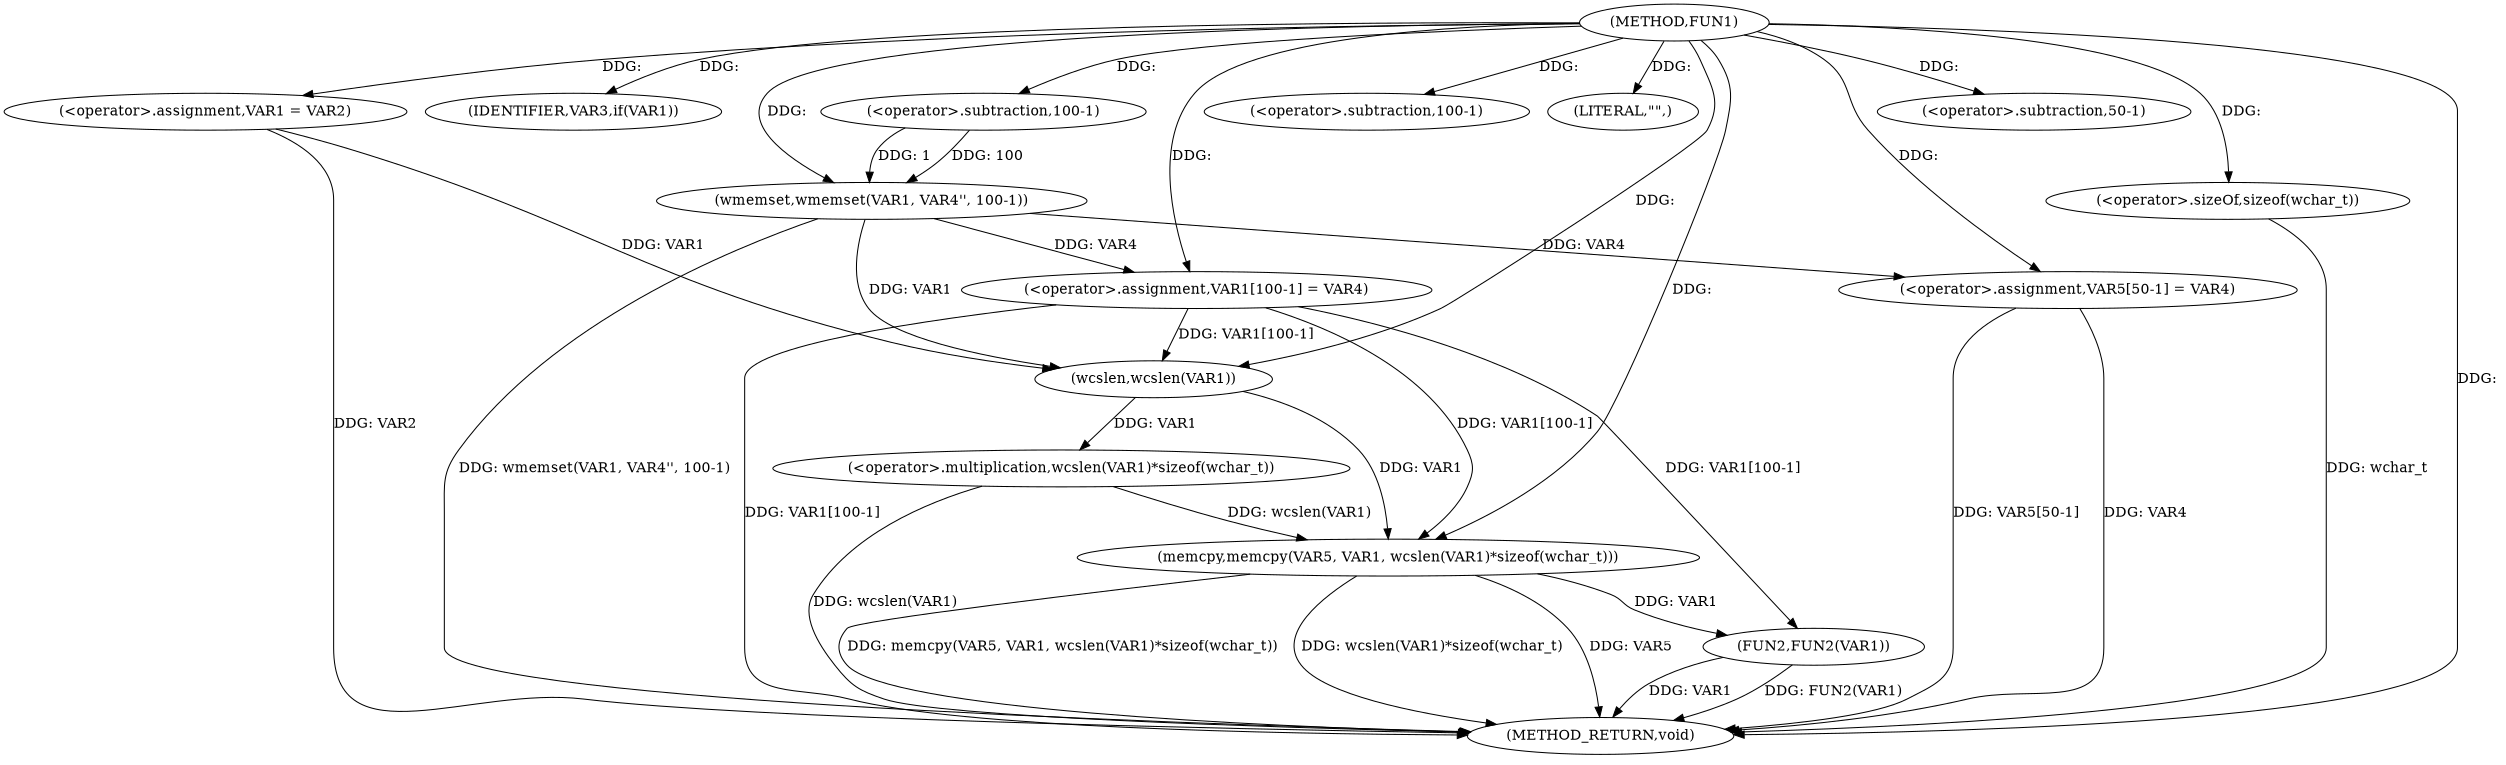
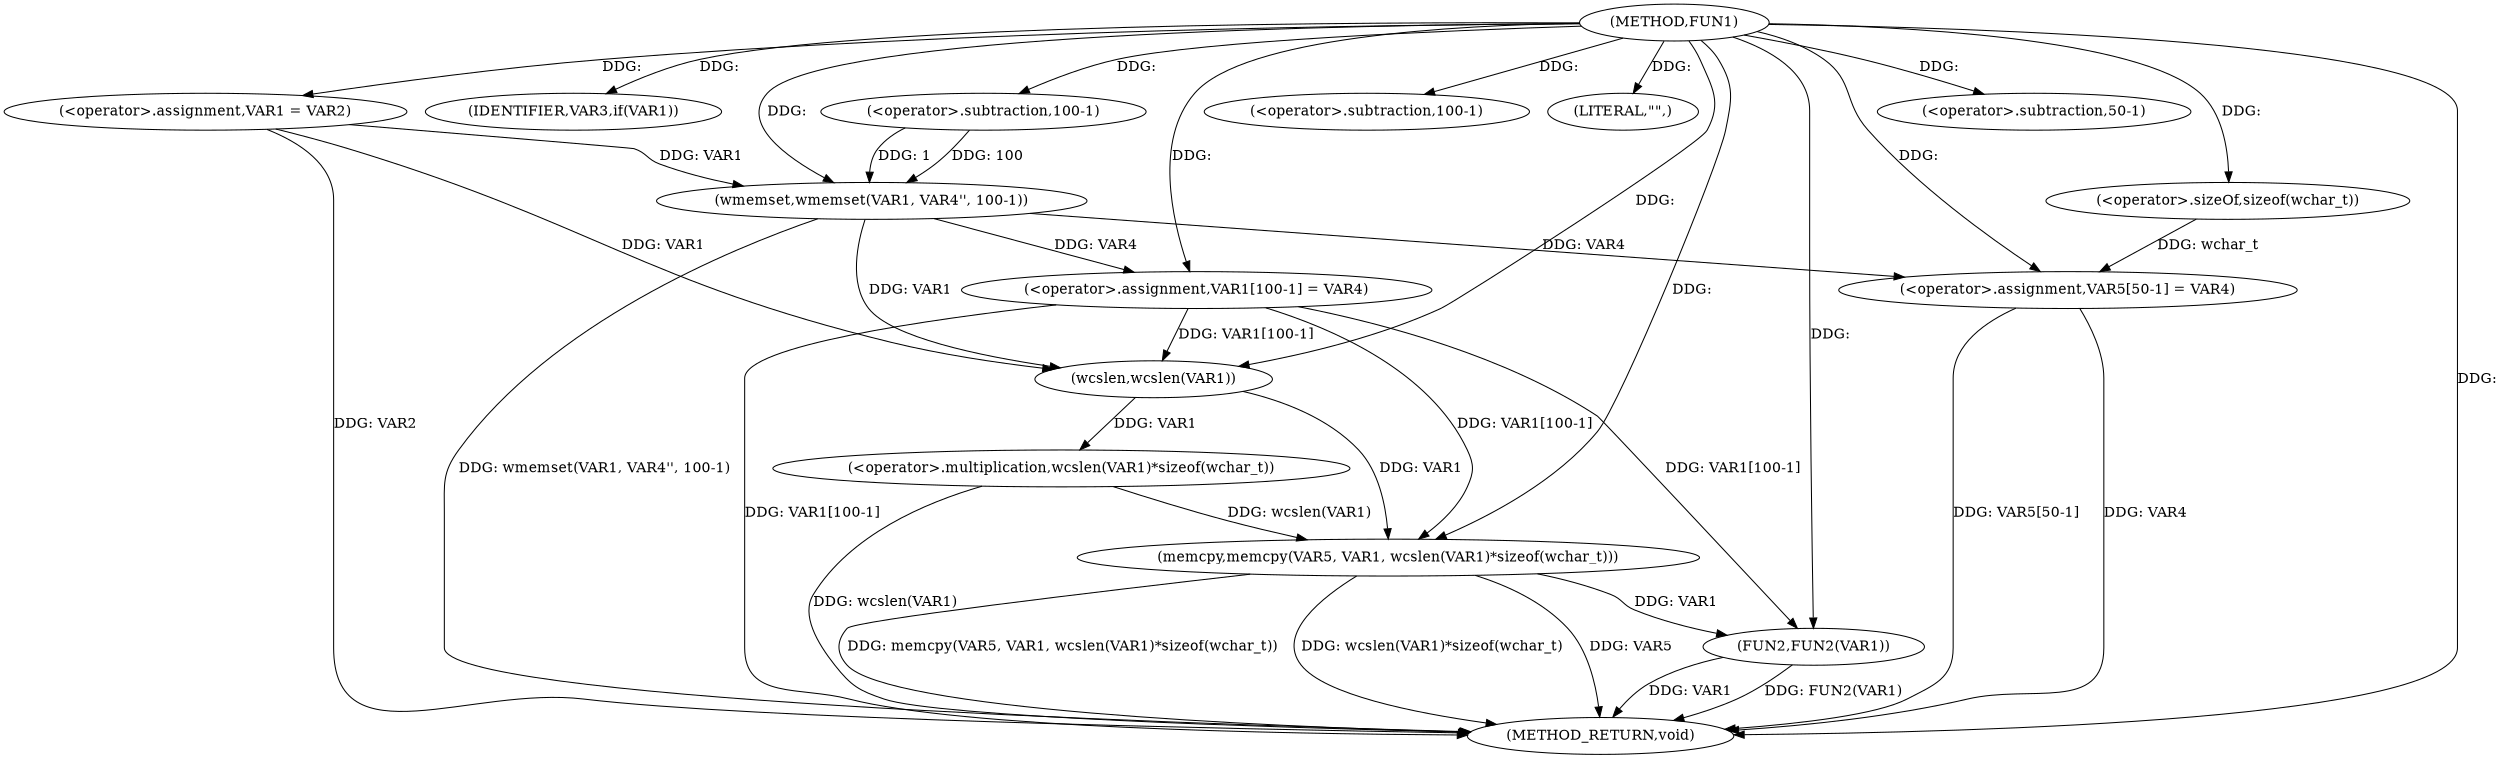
none -> (545, 141)
none -> (1810, 307)
(2266, 684) -> (2153, 243)
